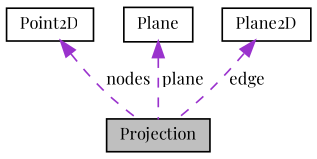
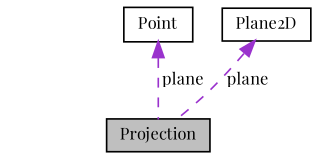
(50, 25) -> none
(158, 25) -> (158, 25)
(246, 80) -> (246, 80)
